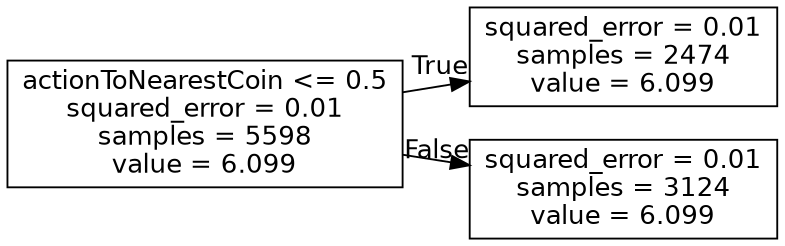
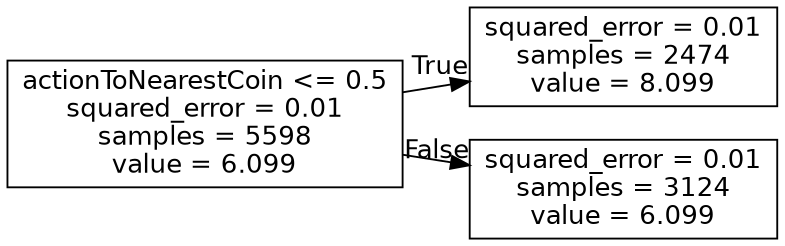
(623, 57) -> (623, 57)
